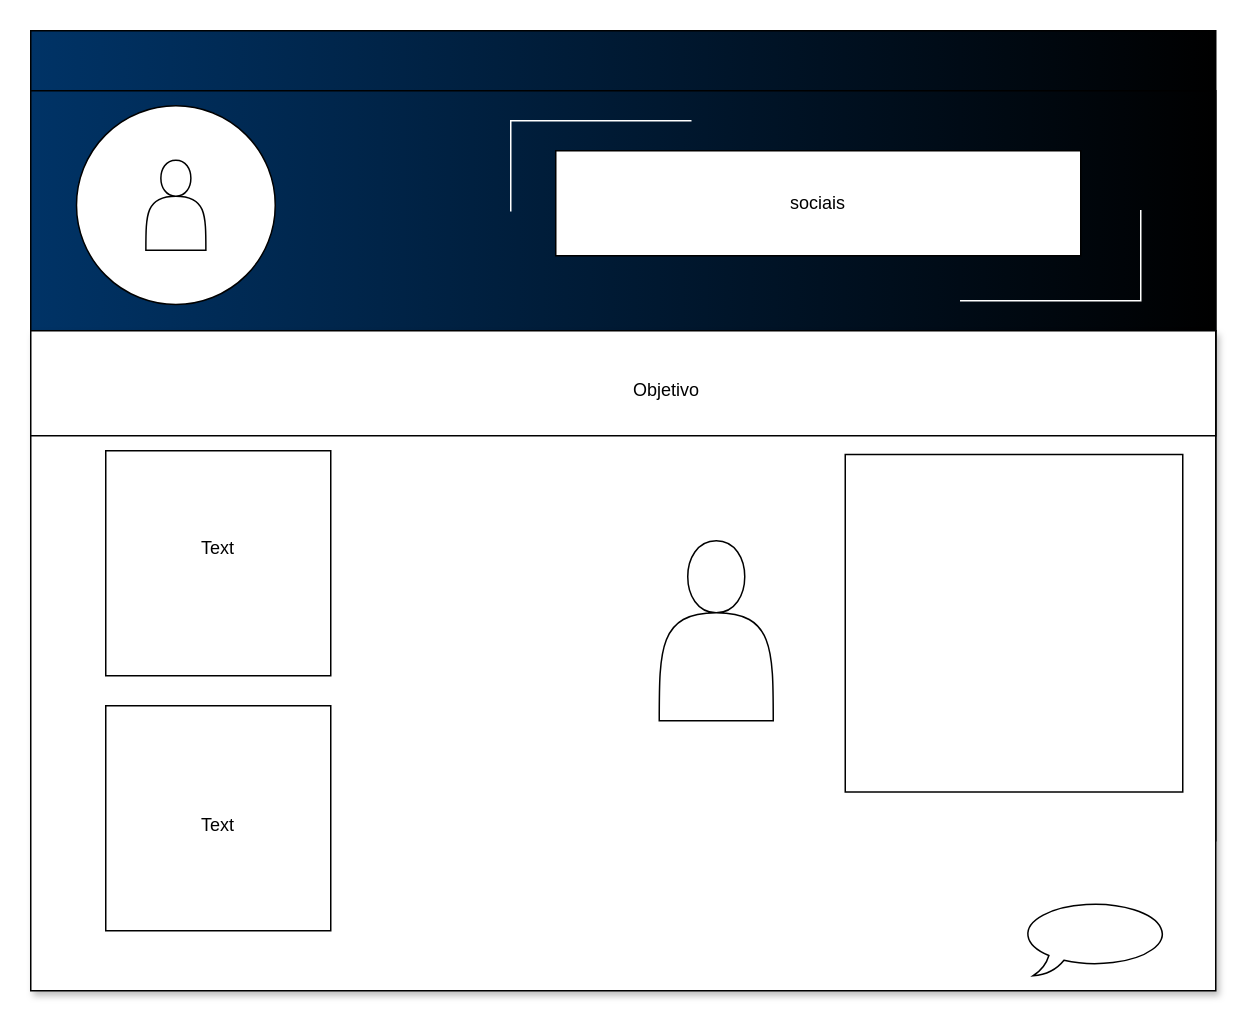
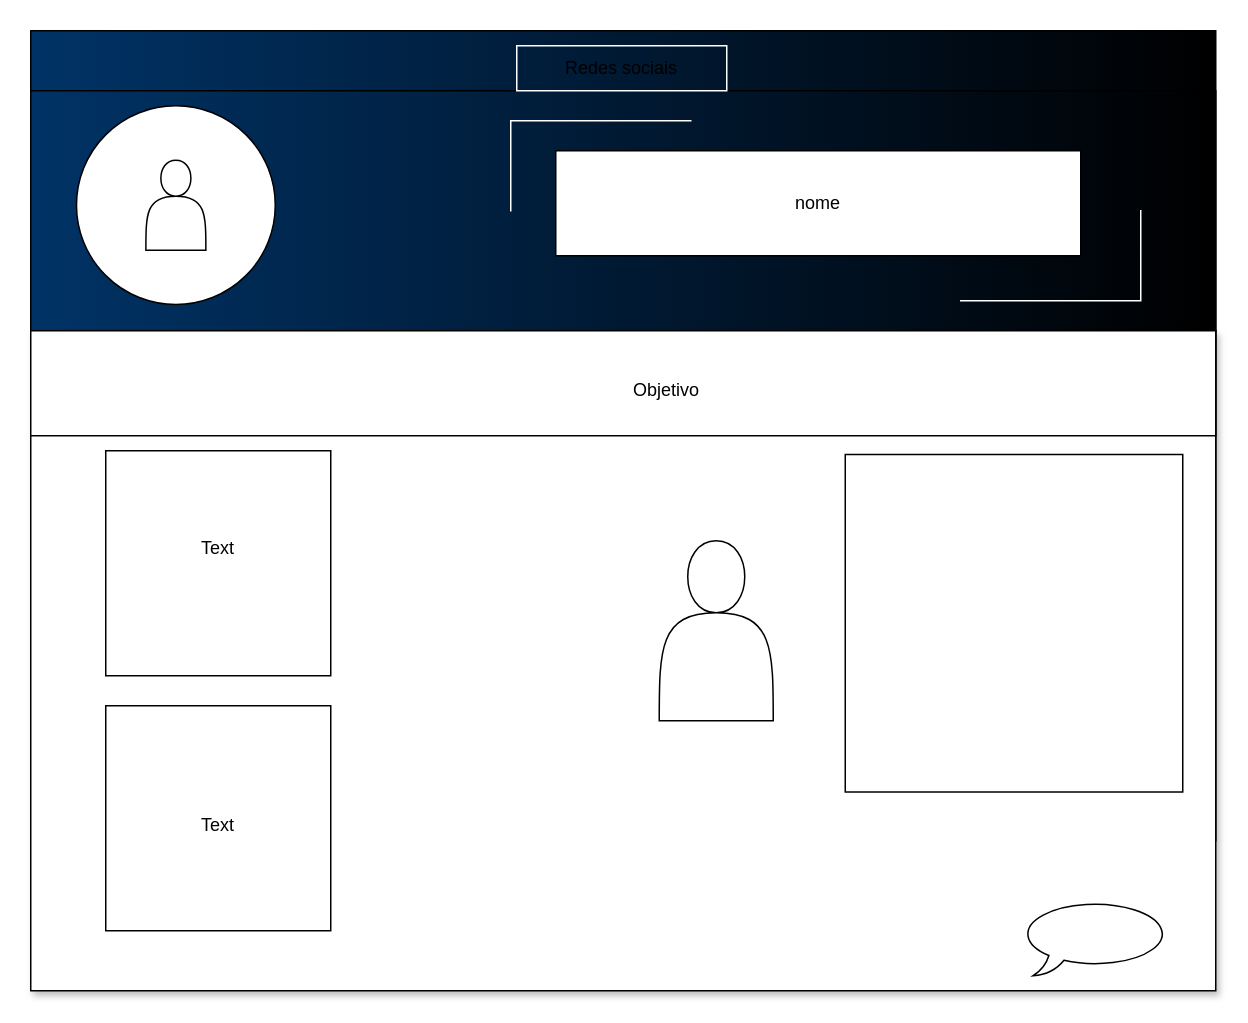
none -> (622, 68)
(818, 203) -> (818, 203)
